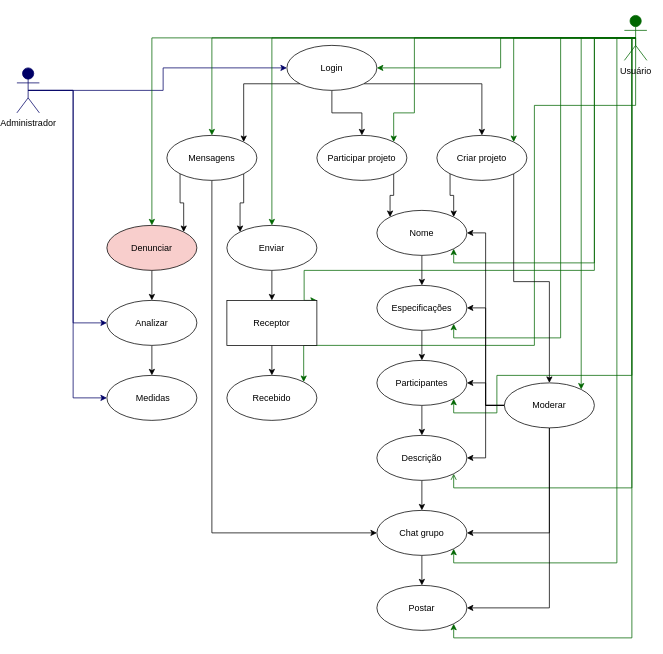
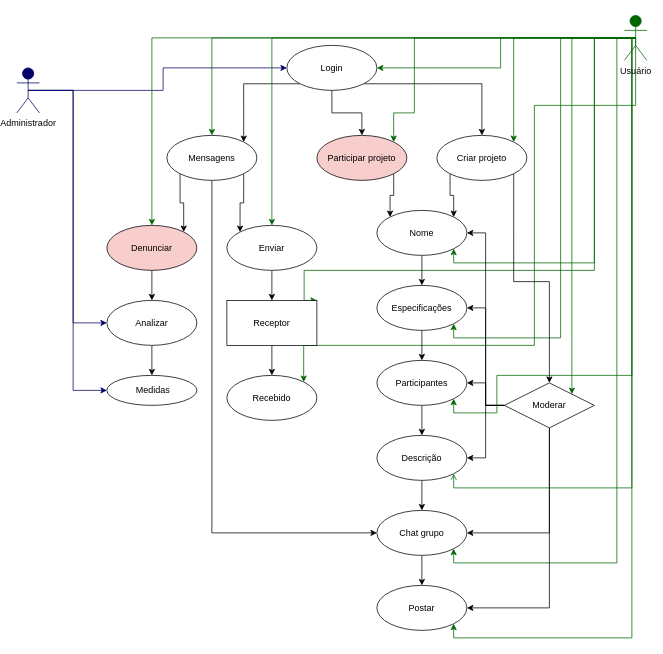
(362, 158) -> (362, 158)
(152, 398) -> (152, 390)
(549, 405) -> (549, 405)
